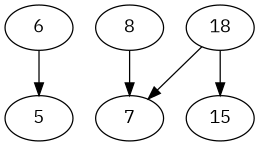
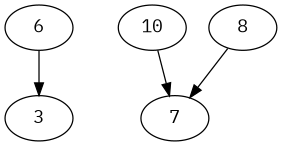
(220, 28) -> (152, 28)
(39, 118) -> (39, 118)
(220, 118) -> none
